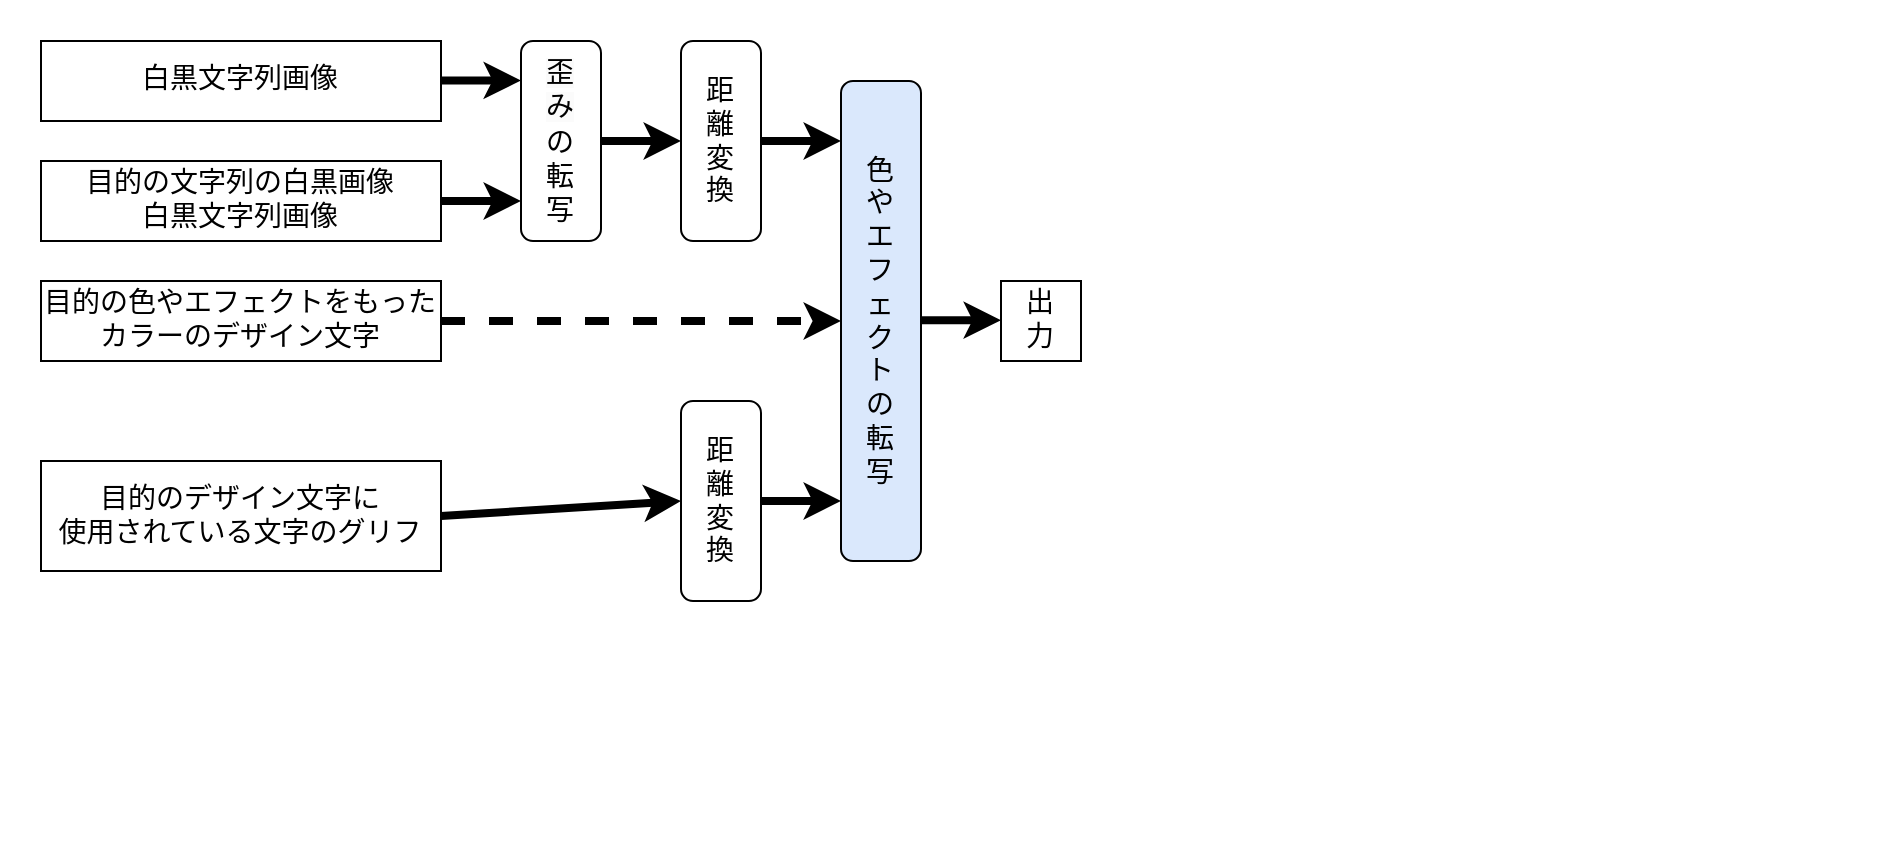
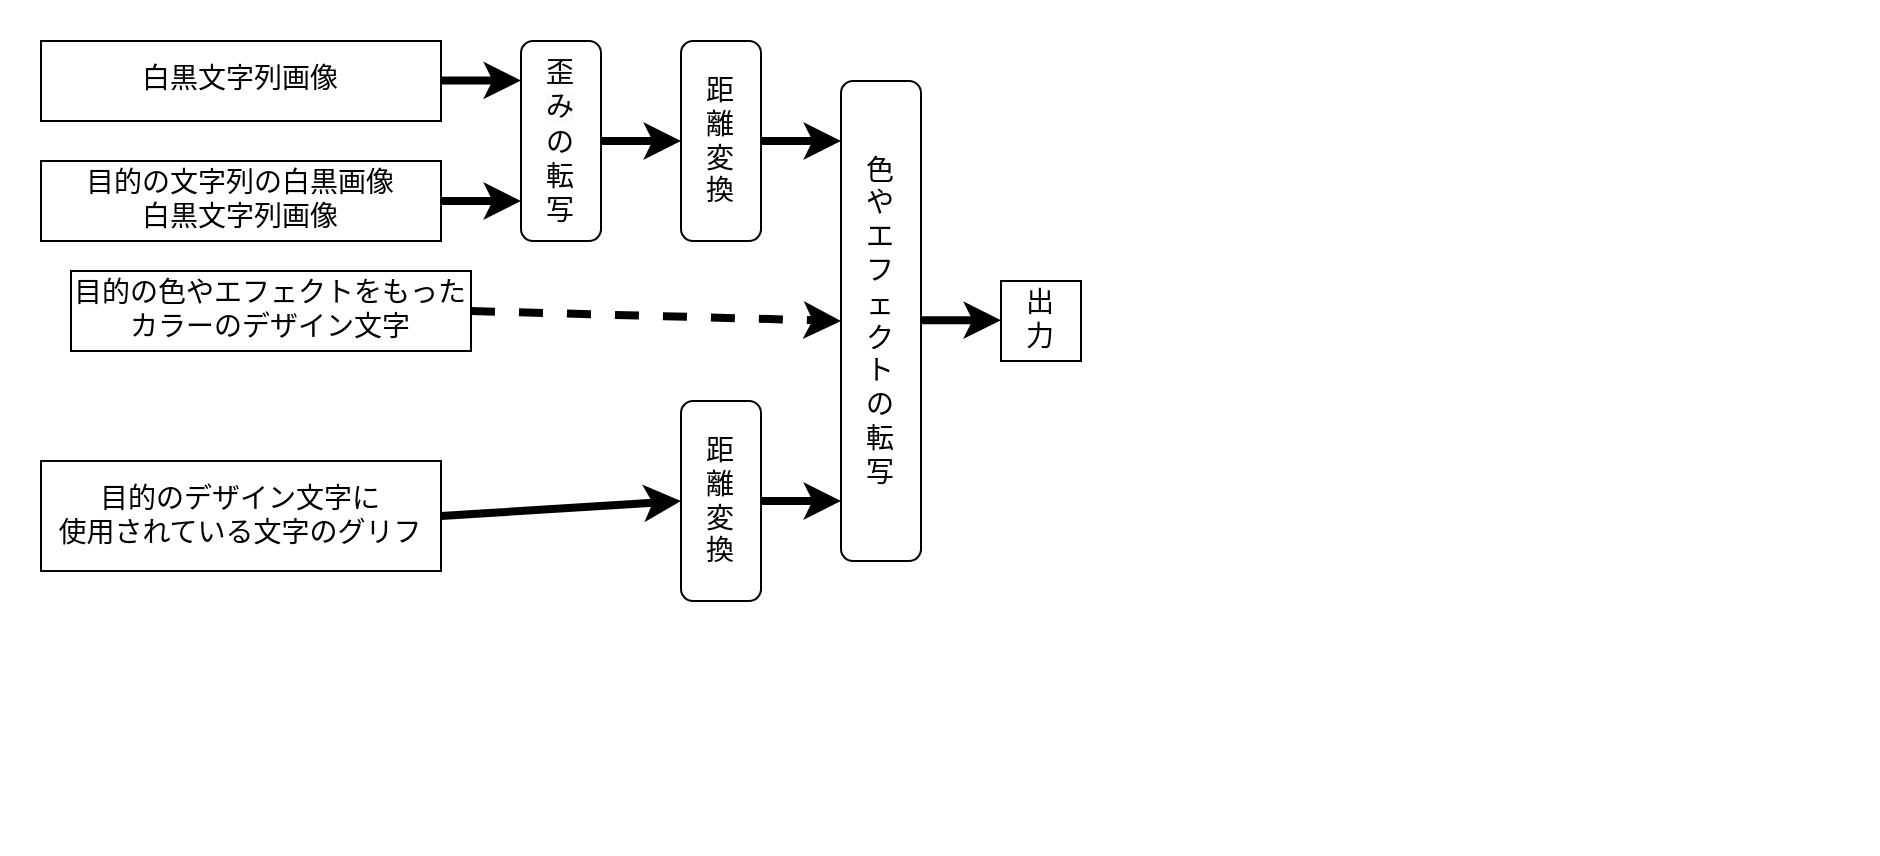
(241, 321) -> (271, 311)
(881, 321) -> (881, 321)
